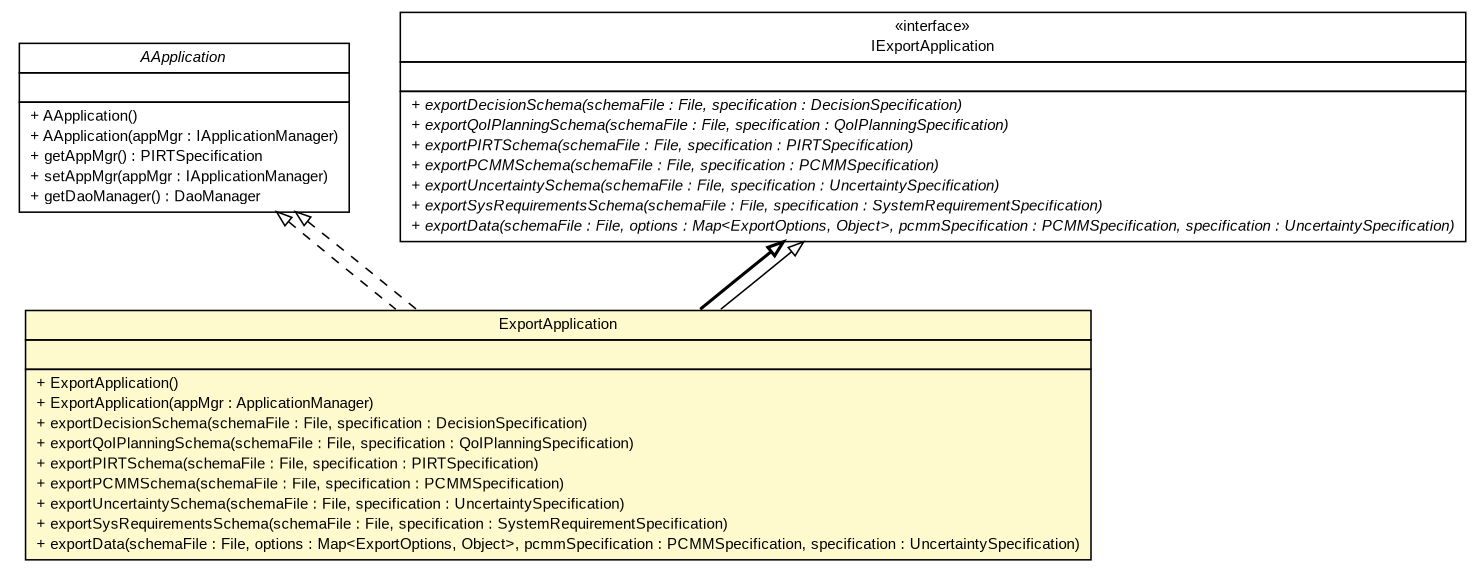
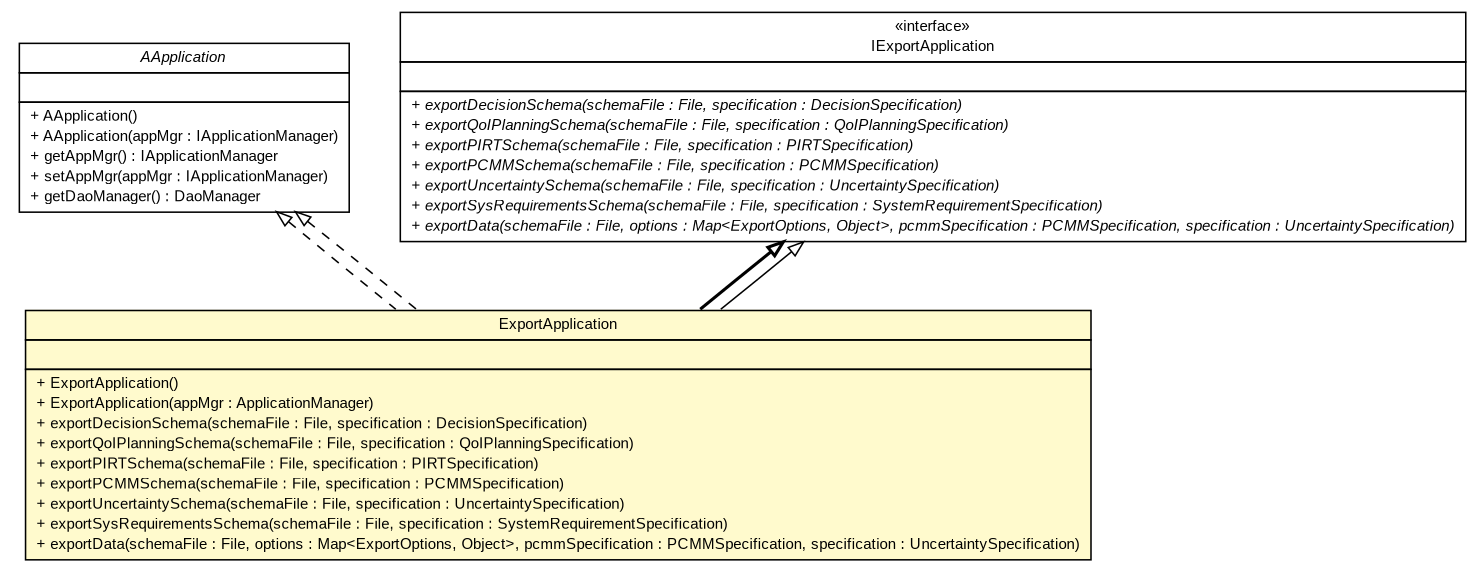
(147, 156) -> (154, 156)
